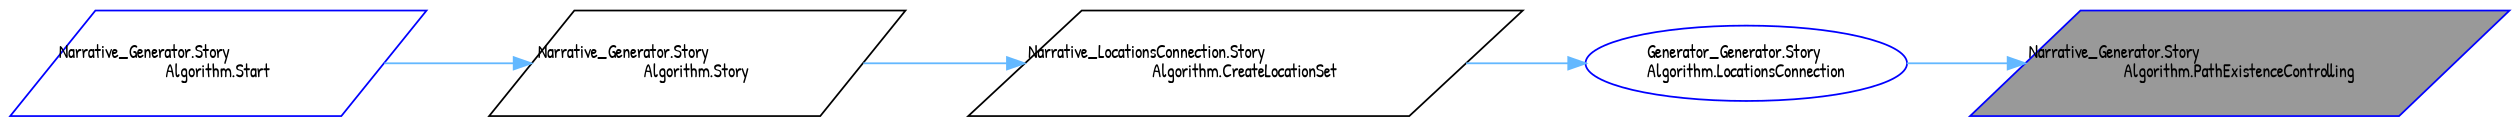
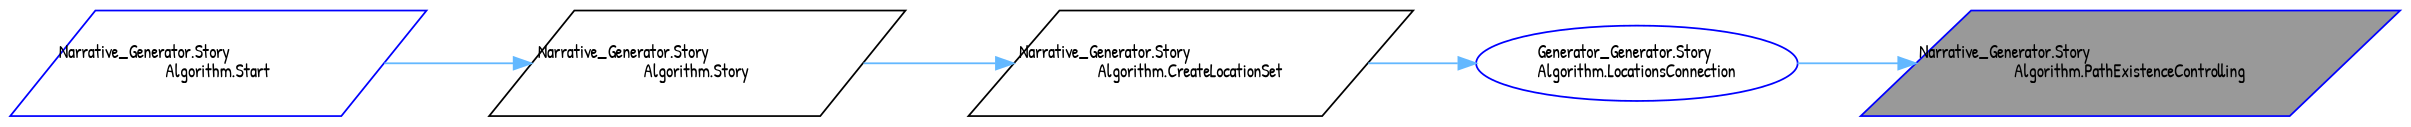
(1246, 63) -> (1191, 63)
